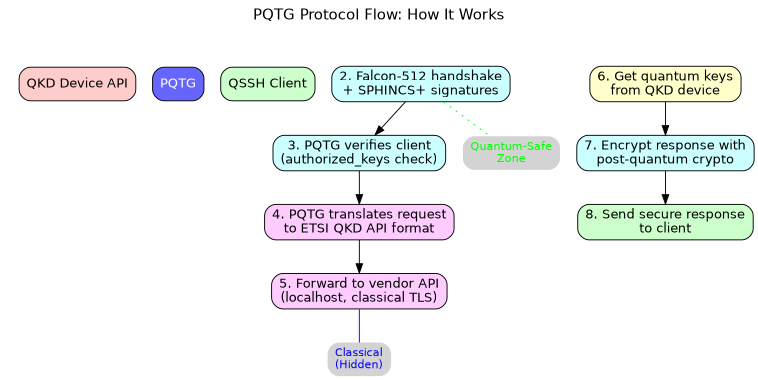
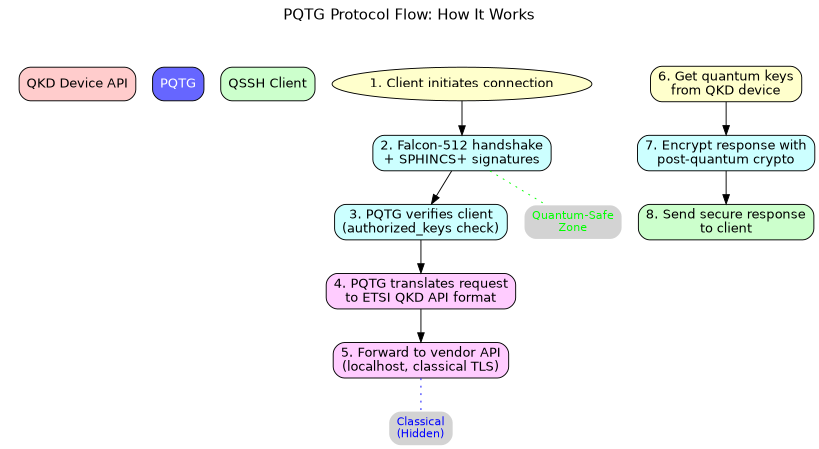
none -> (462, 84)
(359, 326) -> (421, 395)
